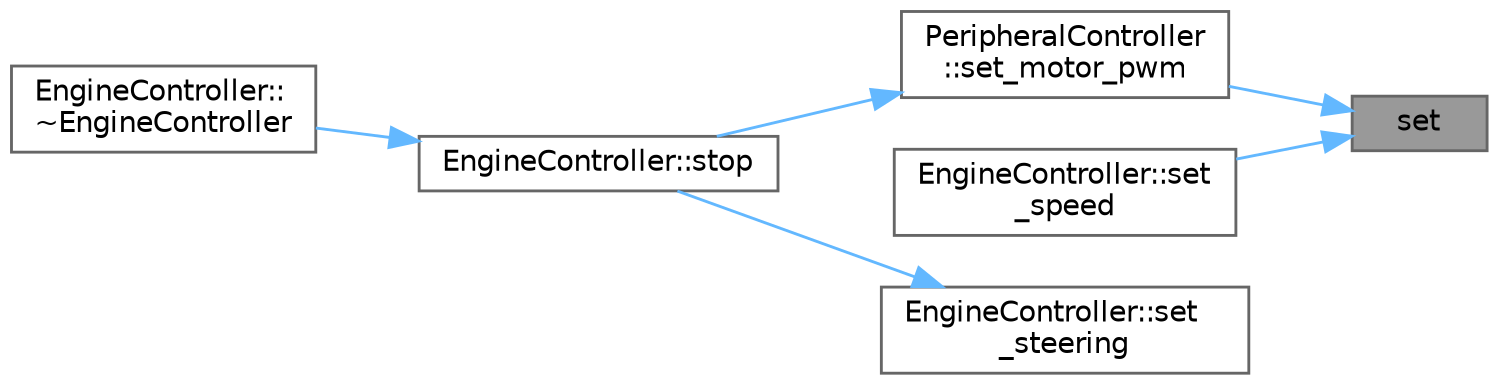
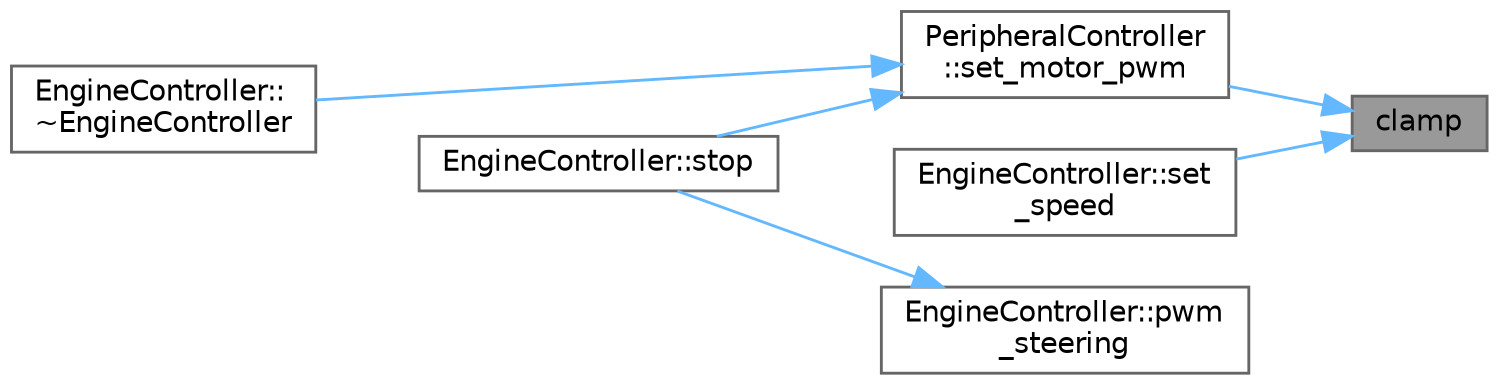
(1420, 123) -> (1420, 123)
(353, 133) -> (594, 83)
(1065, 330) -> (1065, 330)
